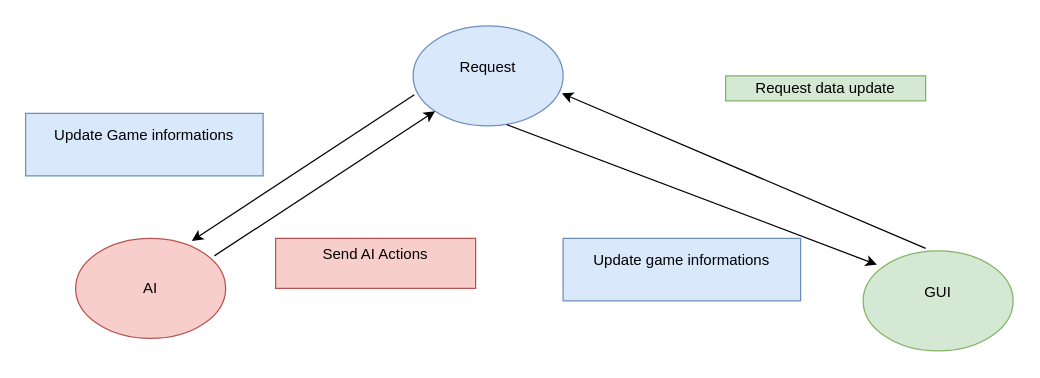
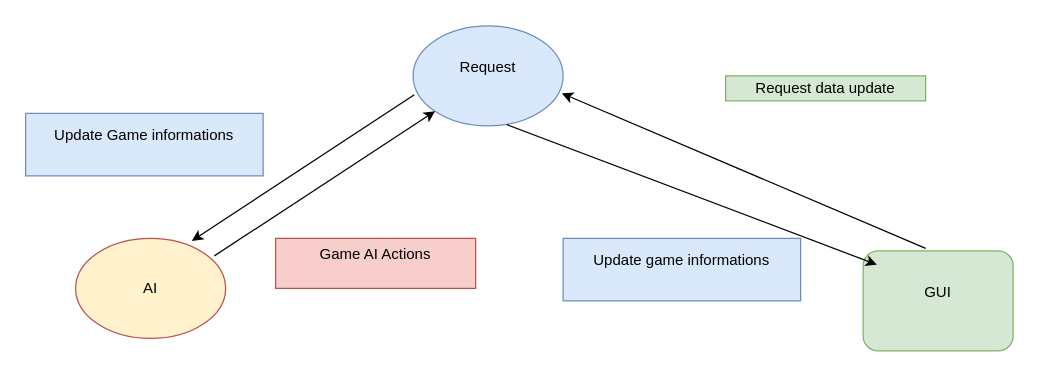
(376, 263) -> (376, 263)
(151, 288) -> (151, 288)
(938, 301) -> (938, 301)
